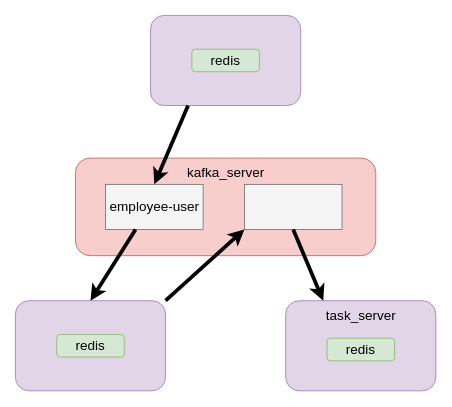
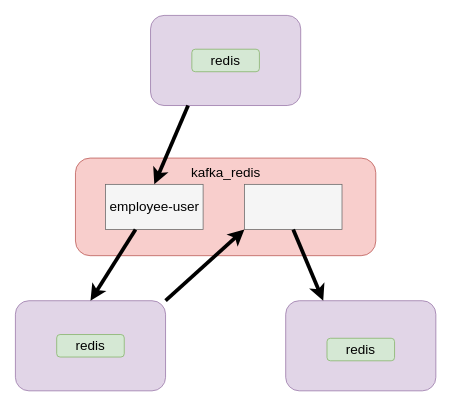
(226, 173) -> (226, 173)
(360, 315) -> none
